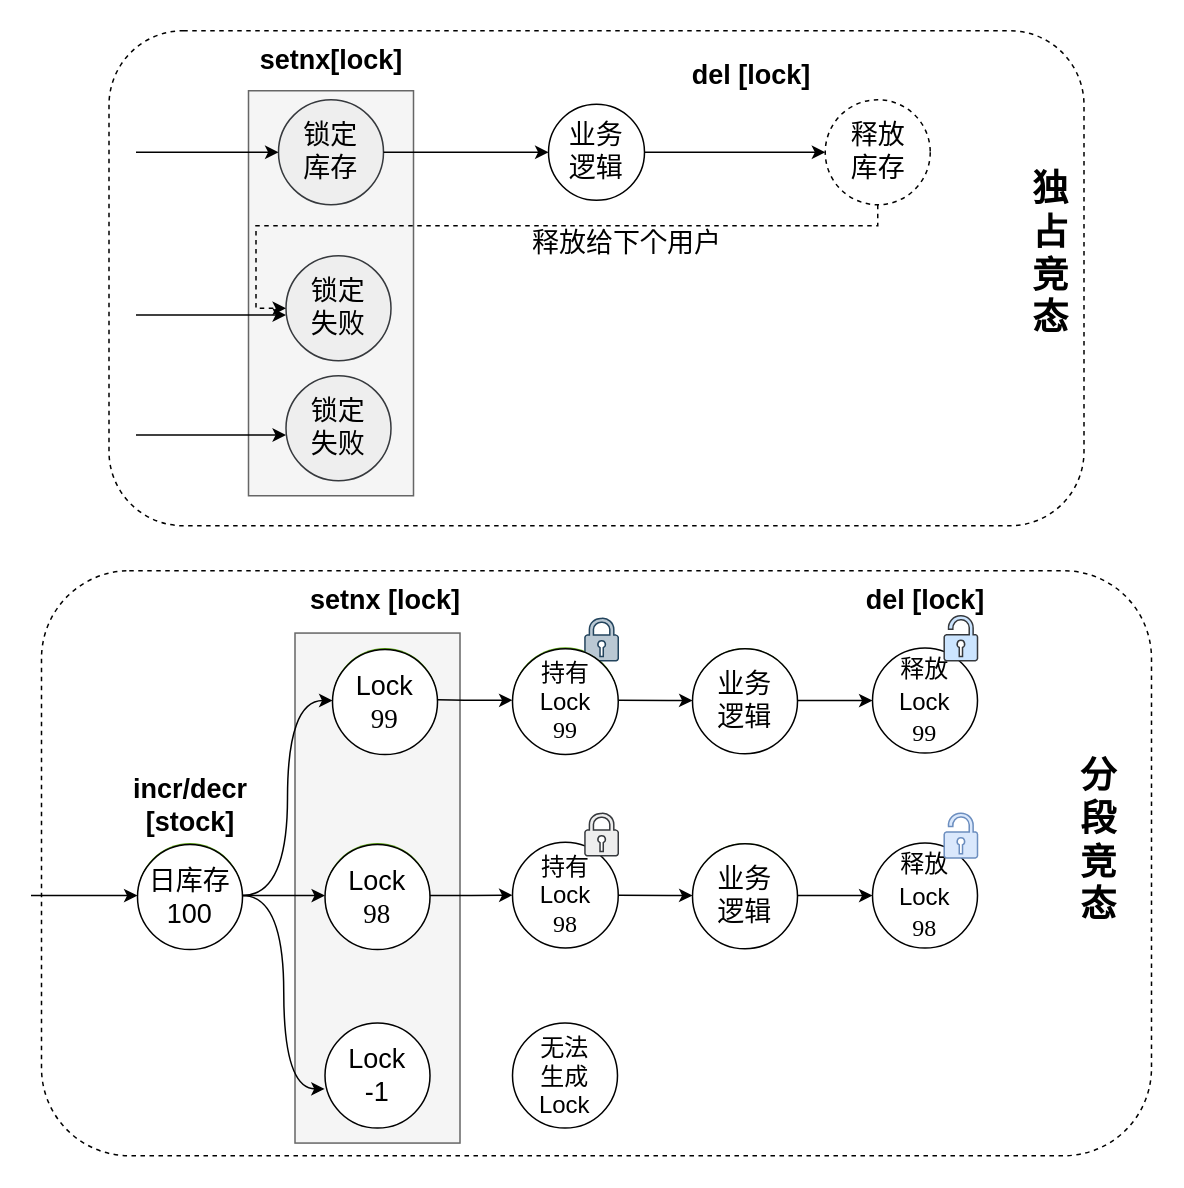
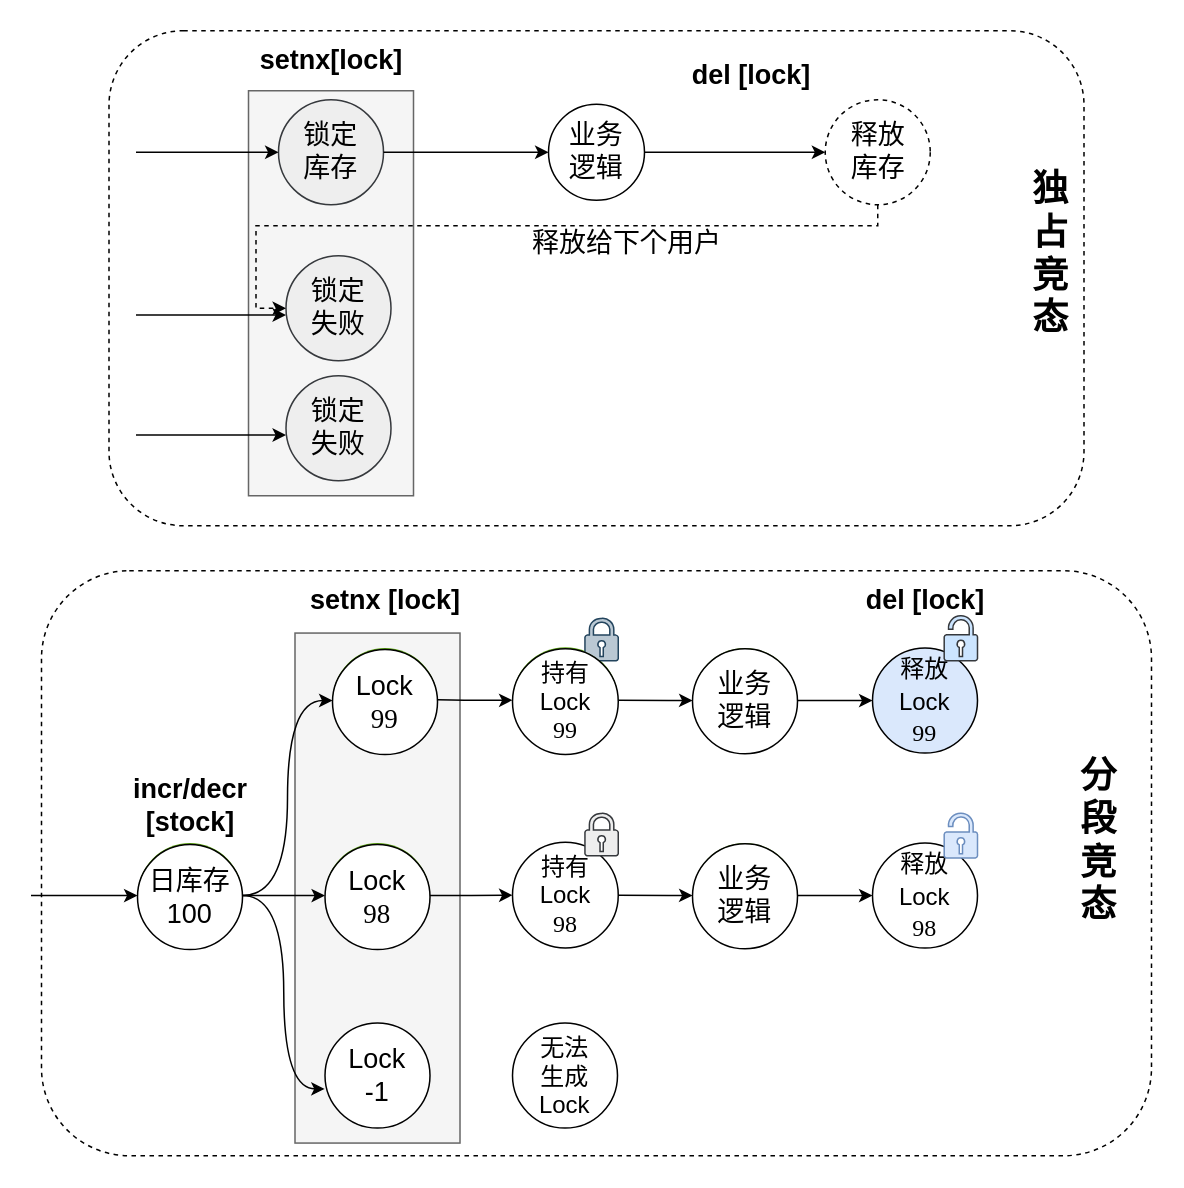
(925, 701) -> (925, 701)
